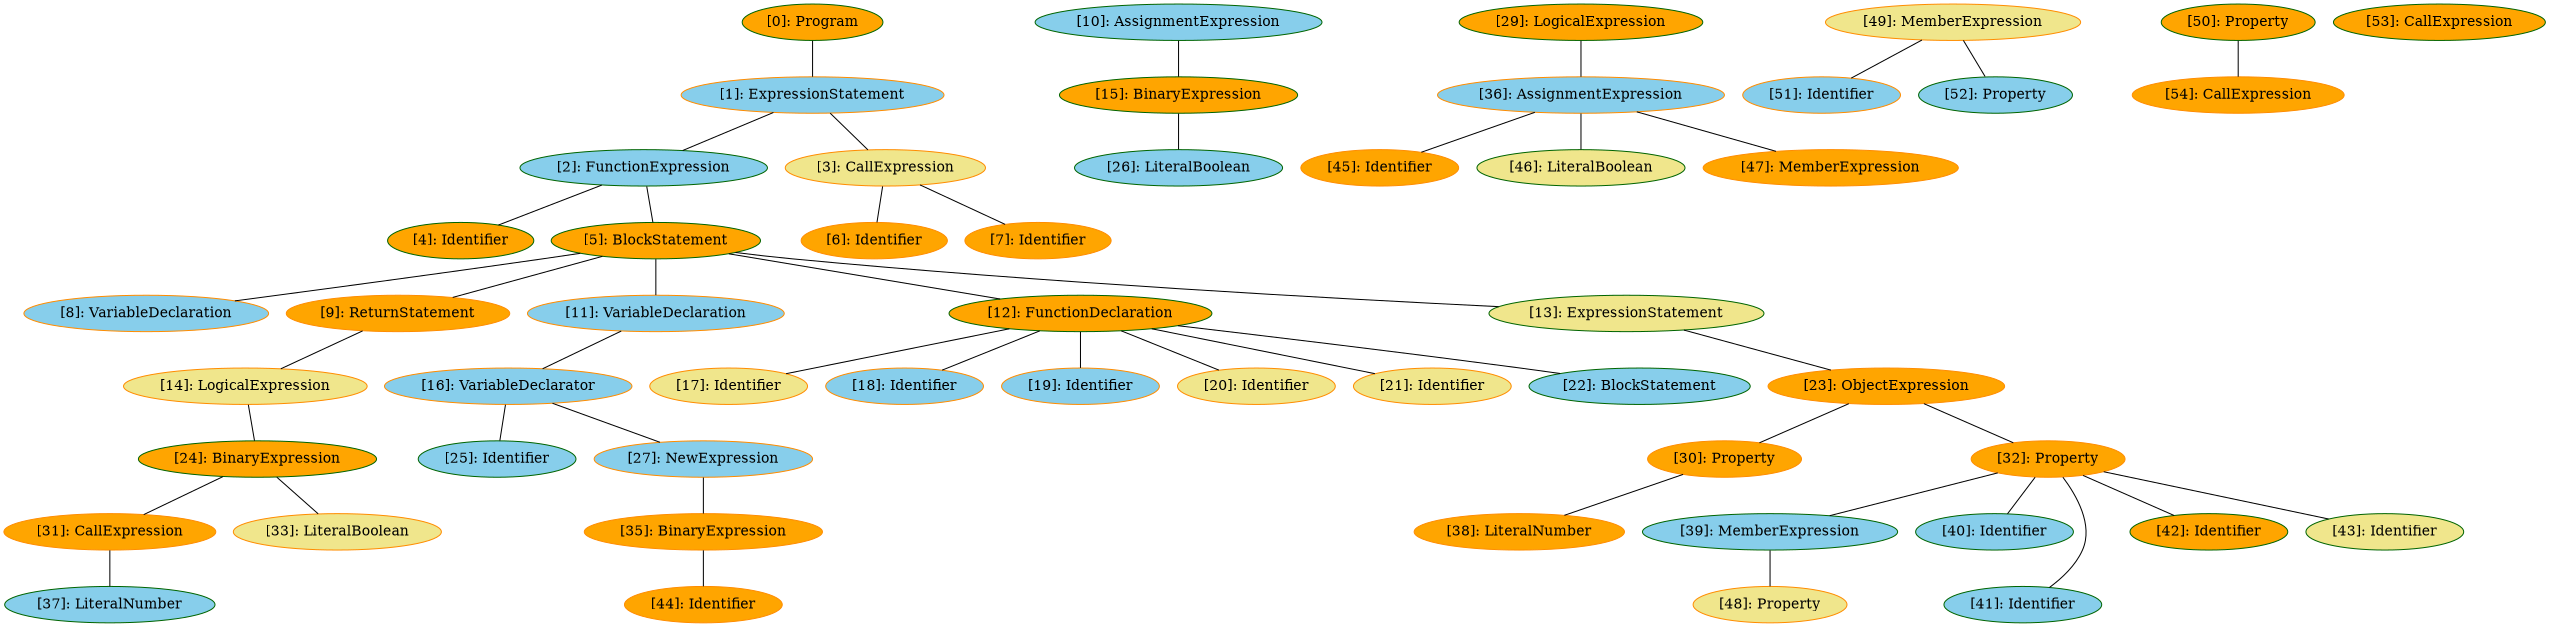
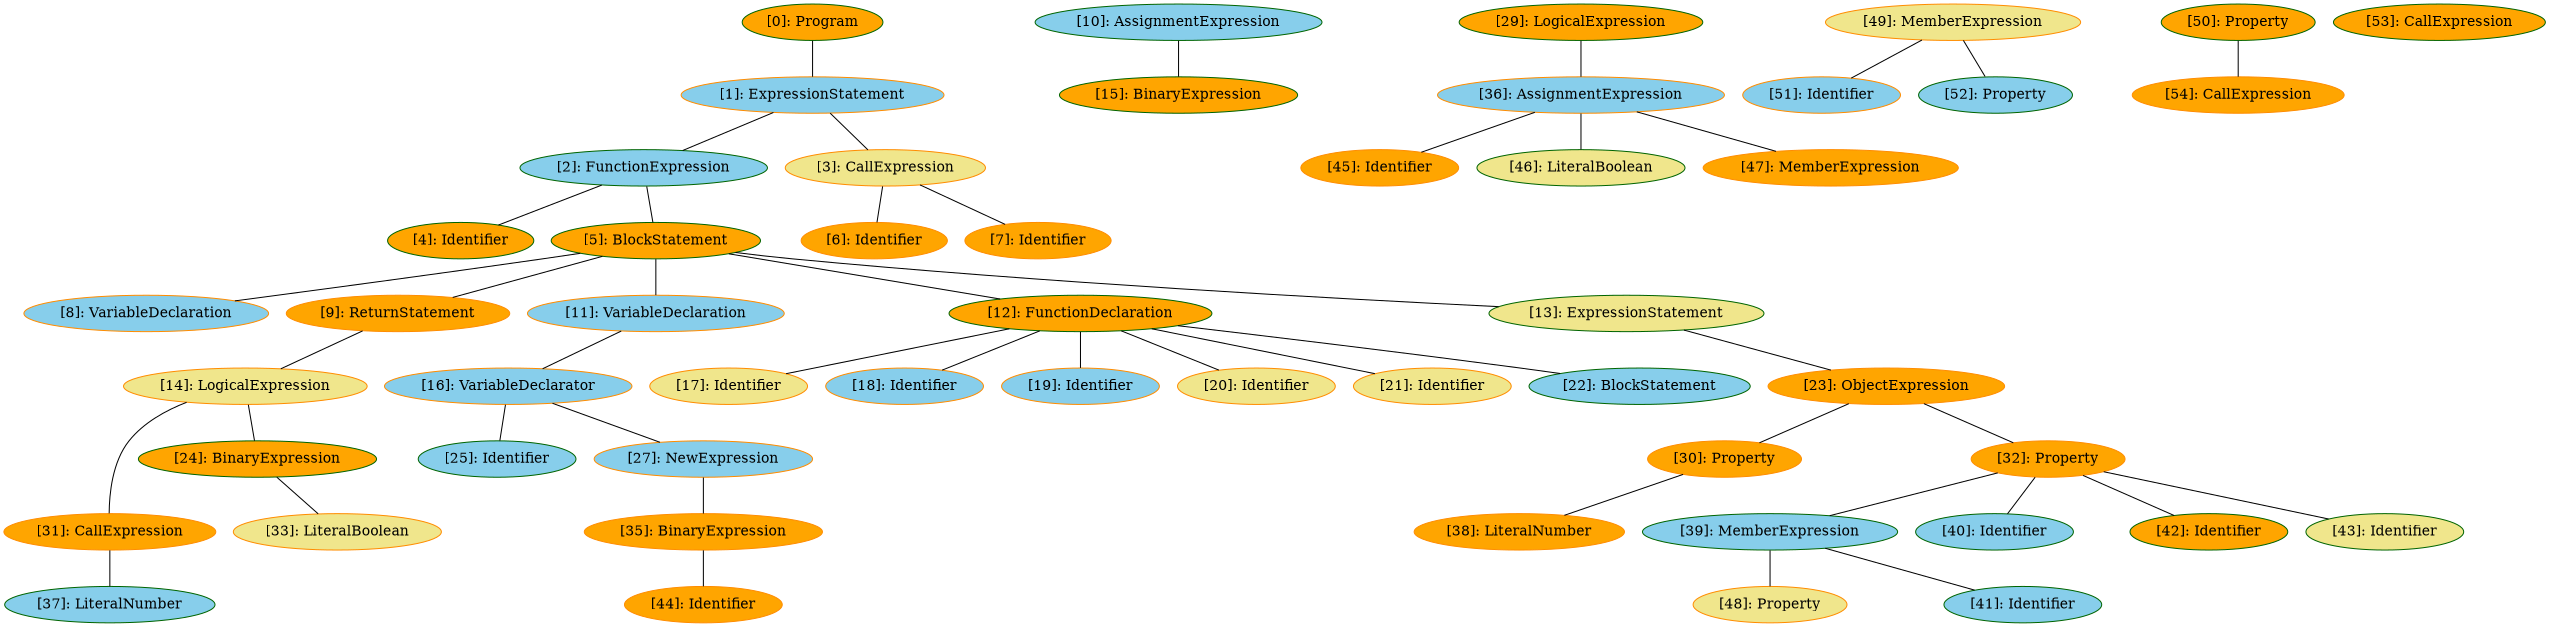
(1179, 168) -> none
(183, 496) -> (127, 443)
(2086, 536) -> (1900, 569)
